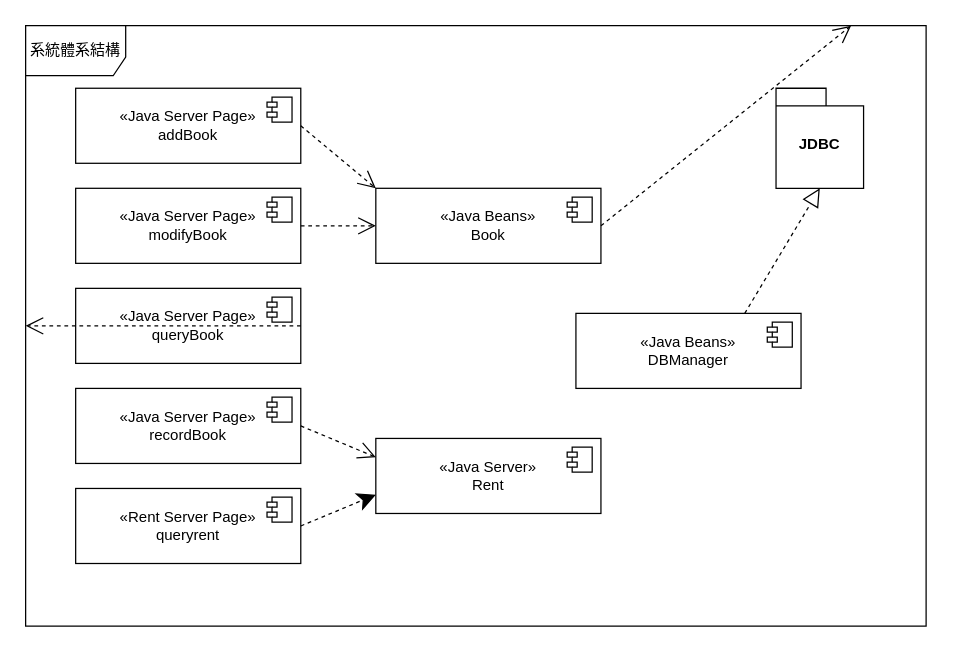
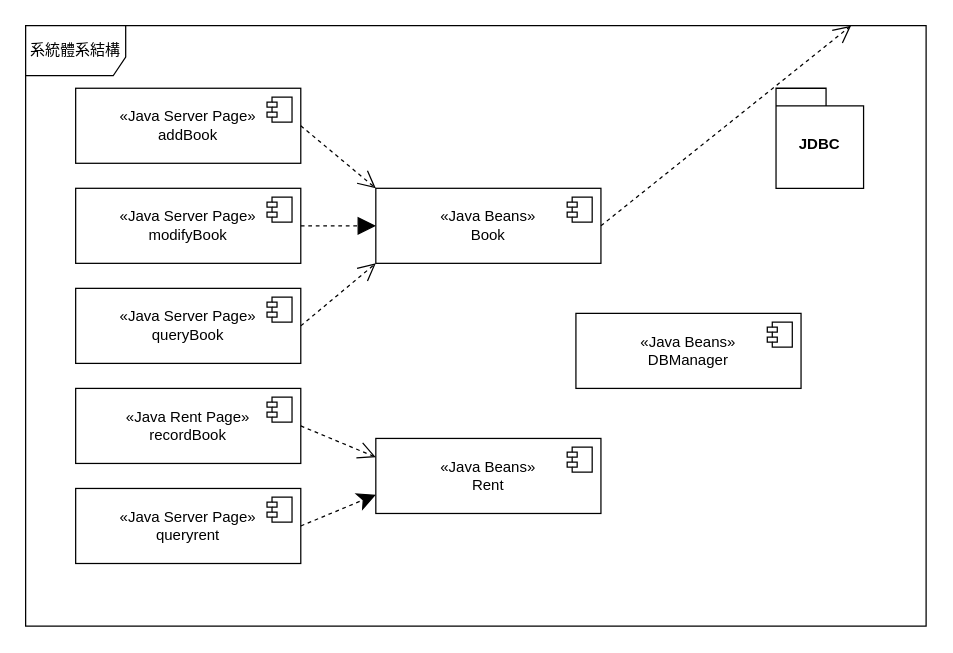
(363, 226) -> (357, 226)
(777, 258) -> none
(165, 326) -> (337, 295)
(188, 426) -> (188, 426)
(488, 476) -> (488, 476)
(188, 526) -> (188, 526)
